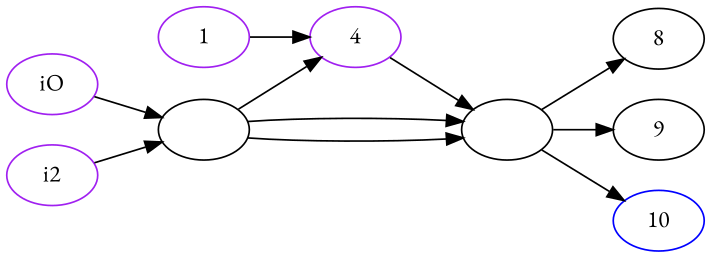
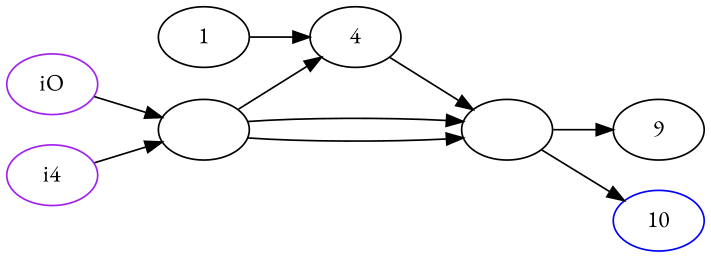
(204, 37) -> (204, 37)
(355, 37) -> (355, 37)
(659, 39) -> none
(52, 175) -> (52, 175)
